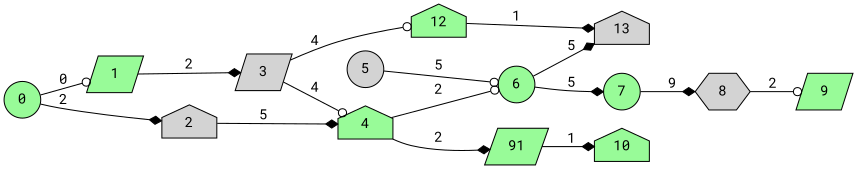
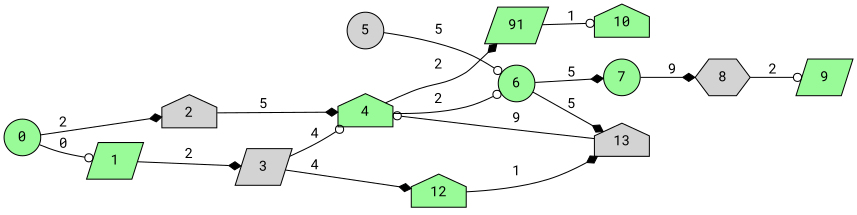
(345, 40) -> (342, 178)
none -> (498, 128)
(562, 147) -> (564, 24)
